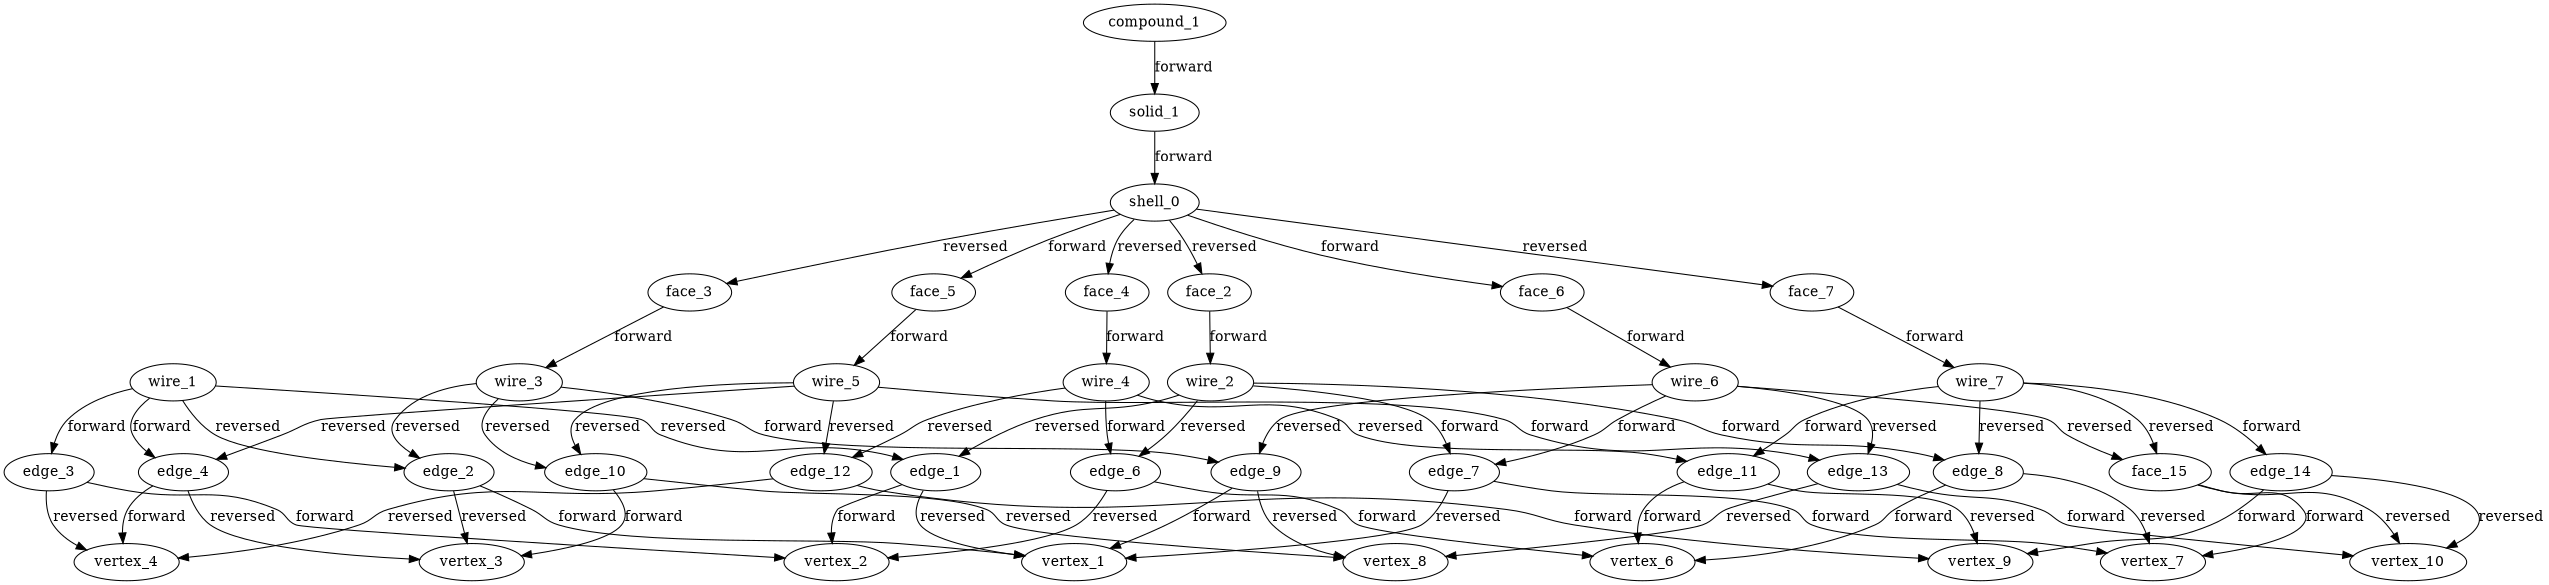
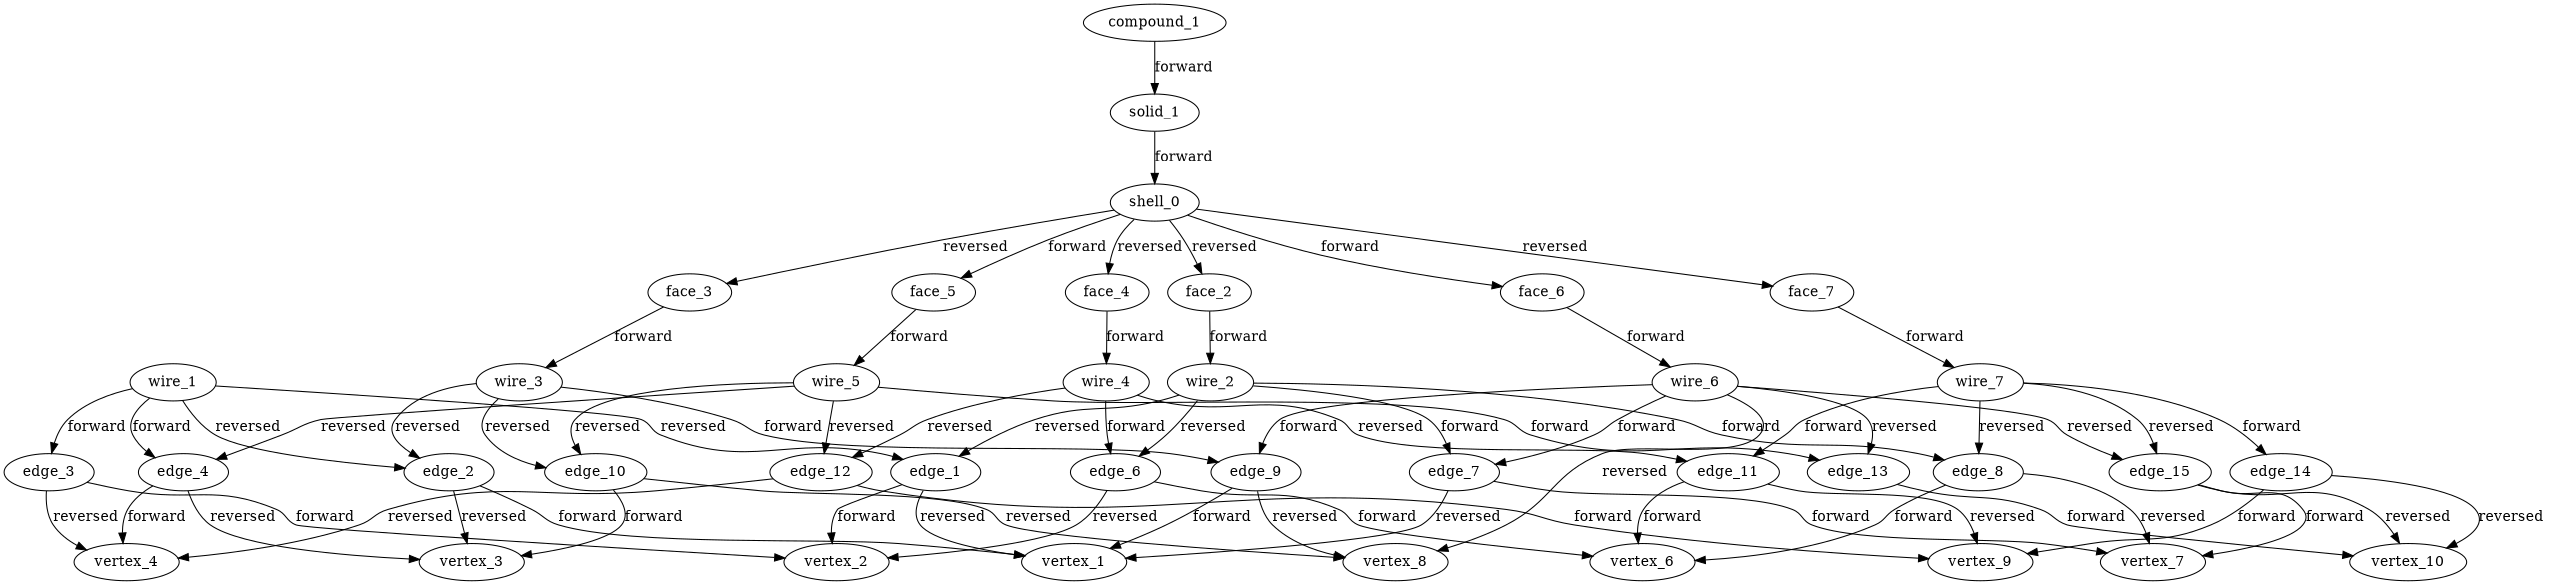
(1309, 427) -> (1309, 427)
(2160, 472) -> (2160, 472)
(1613, 539) -> (1591, 459)
